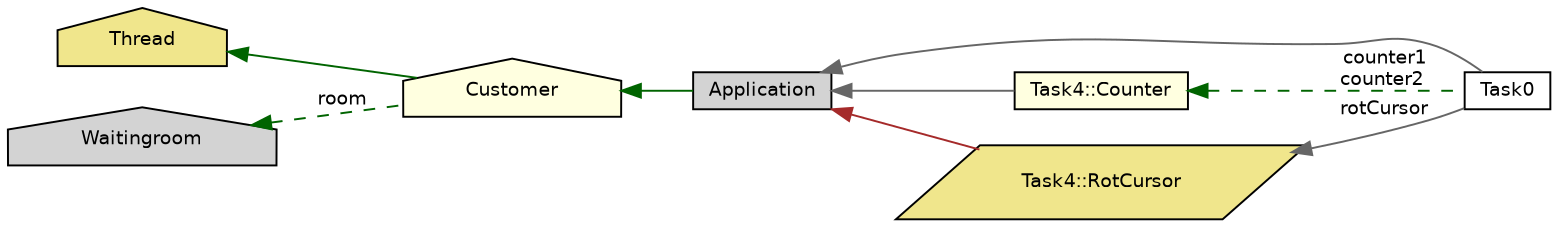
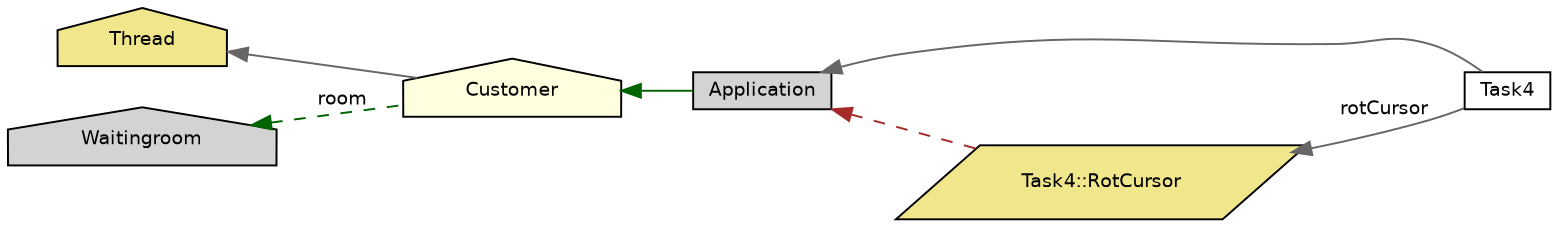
(332, 66) -> (332, 66)
(1101, 91) -> none
(1508, 91) -> (1508, 91)
(915, 132) -> (915, 132)
